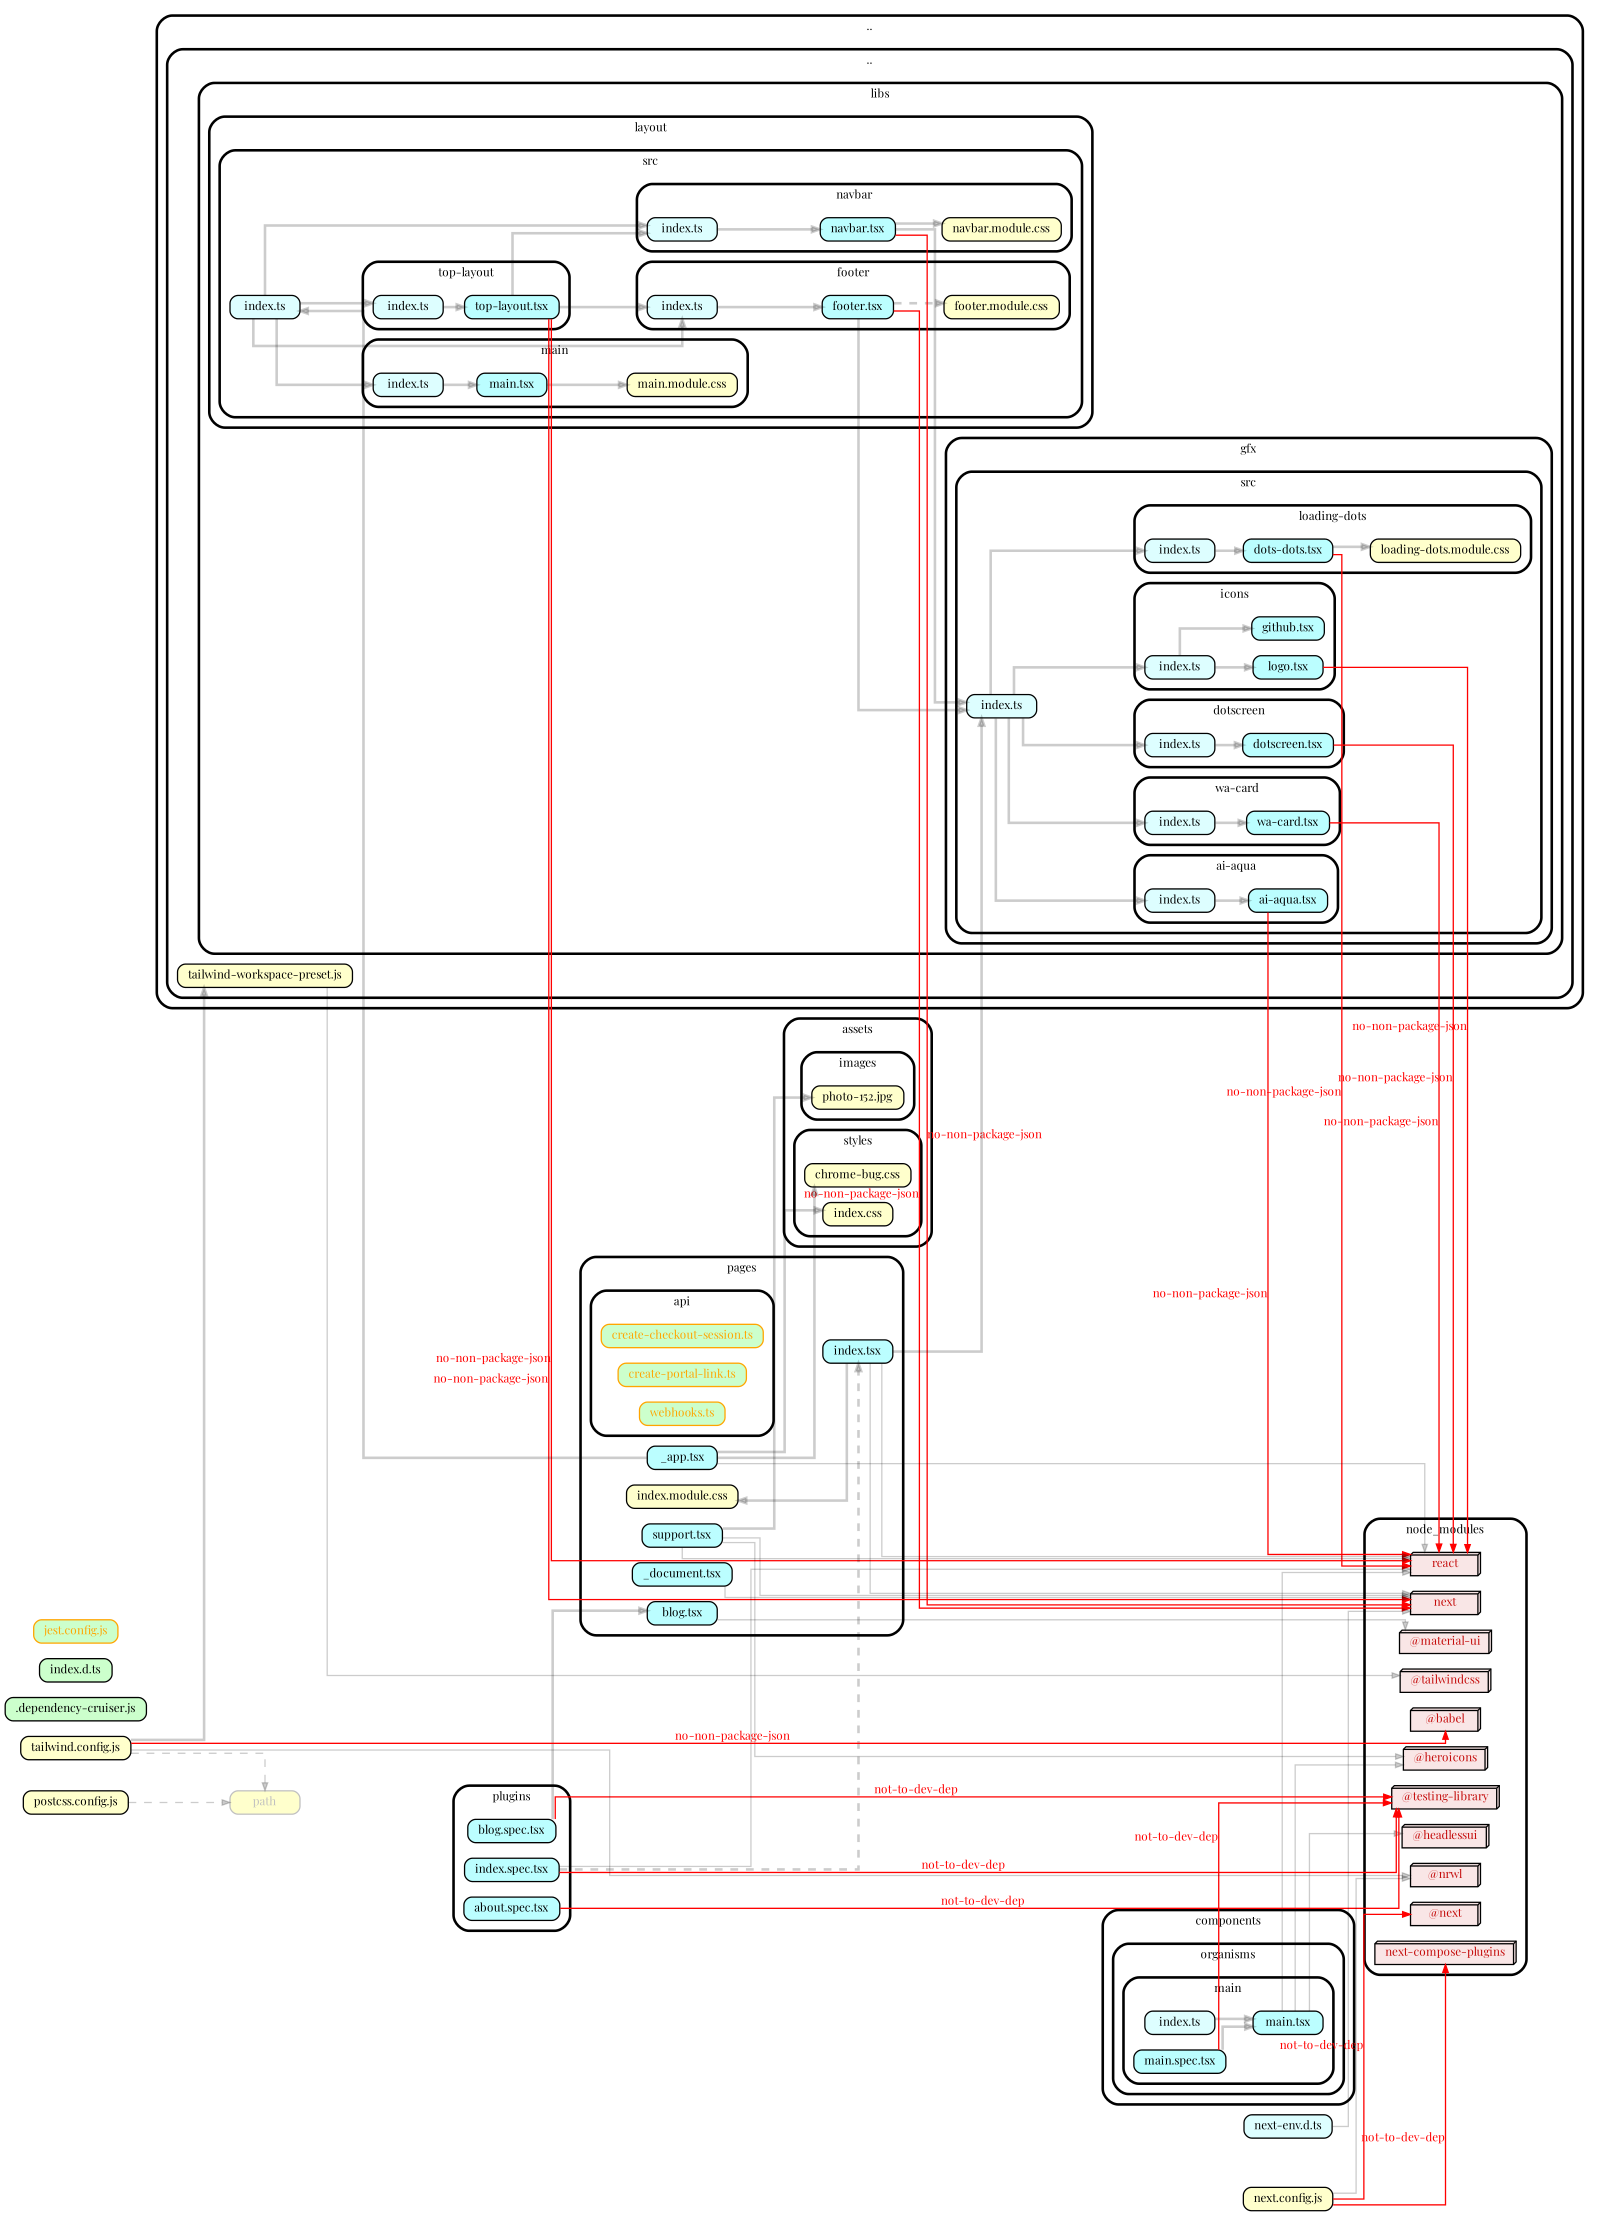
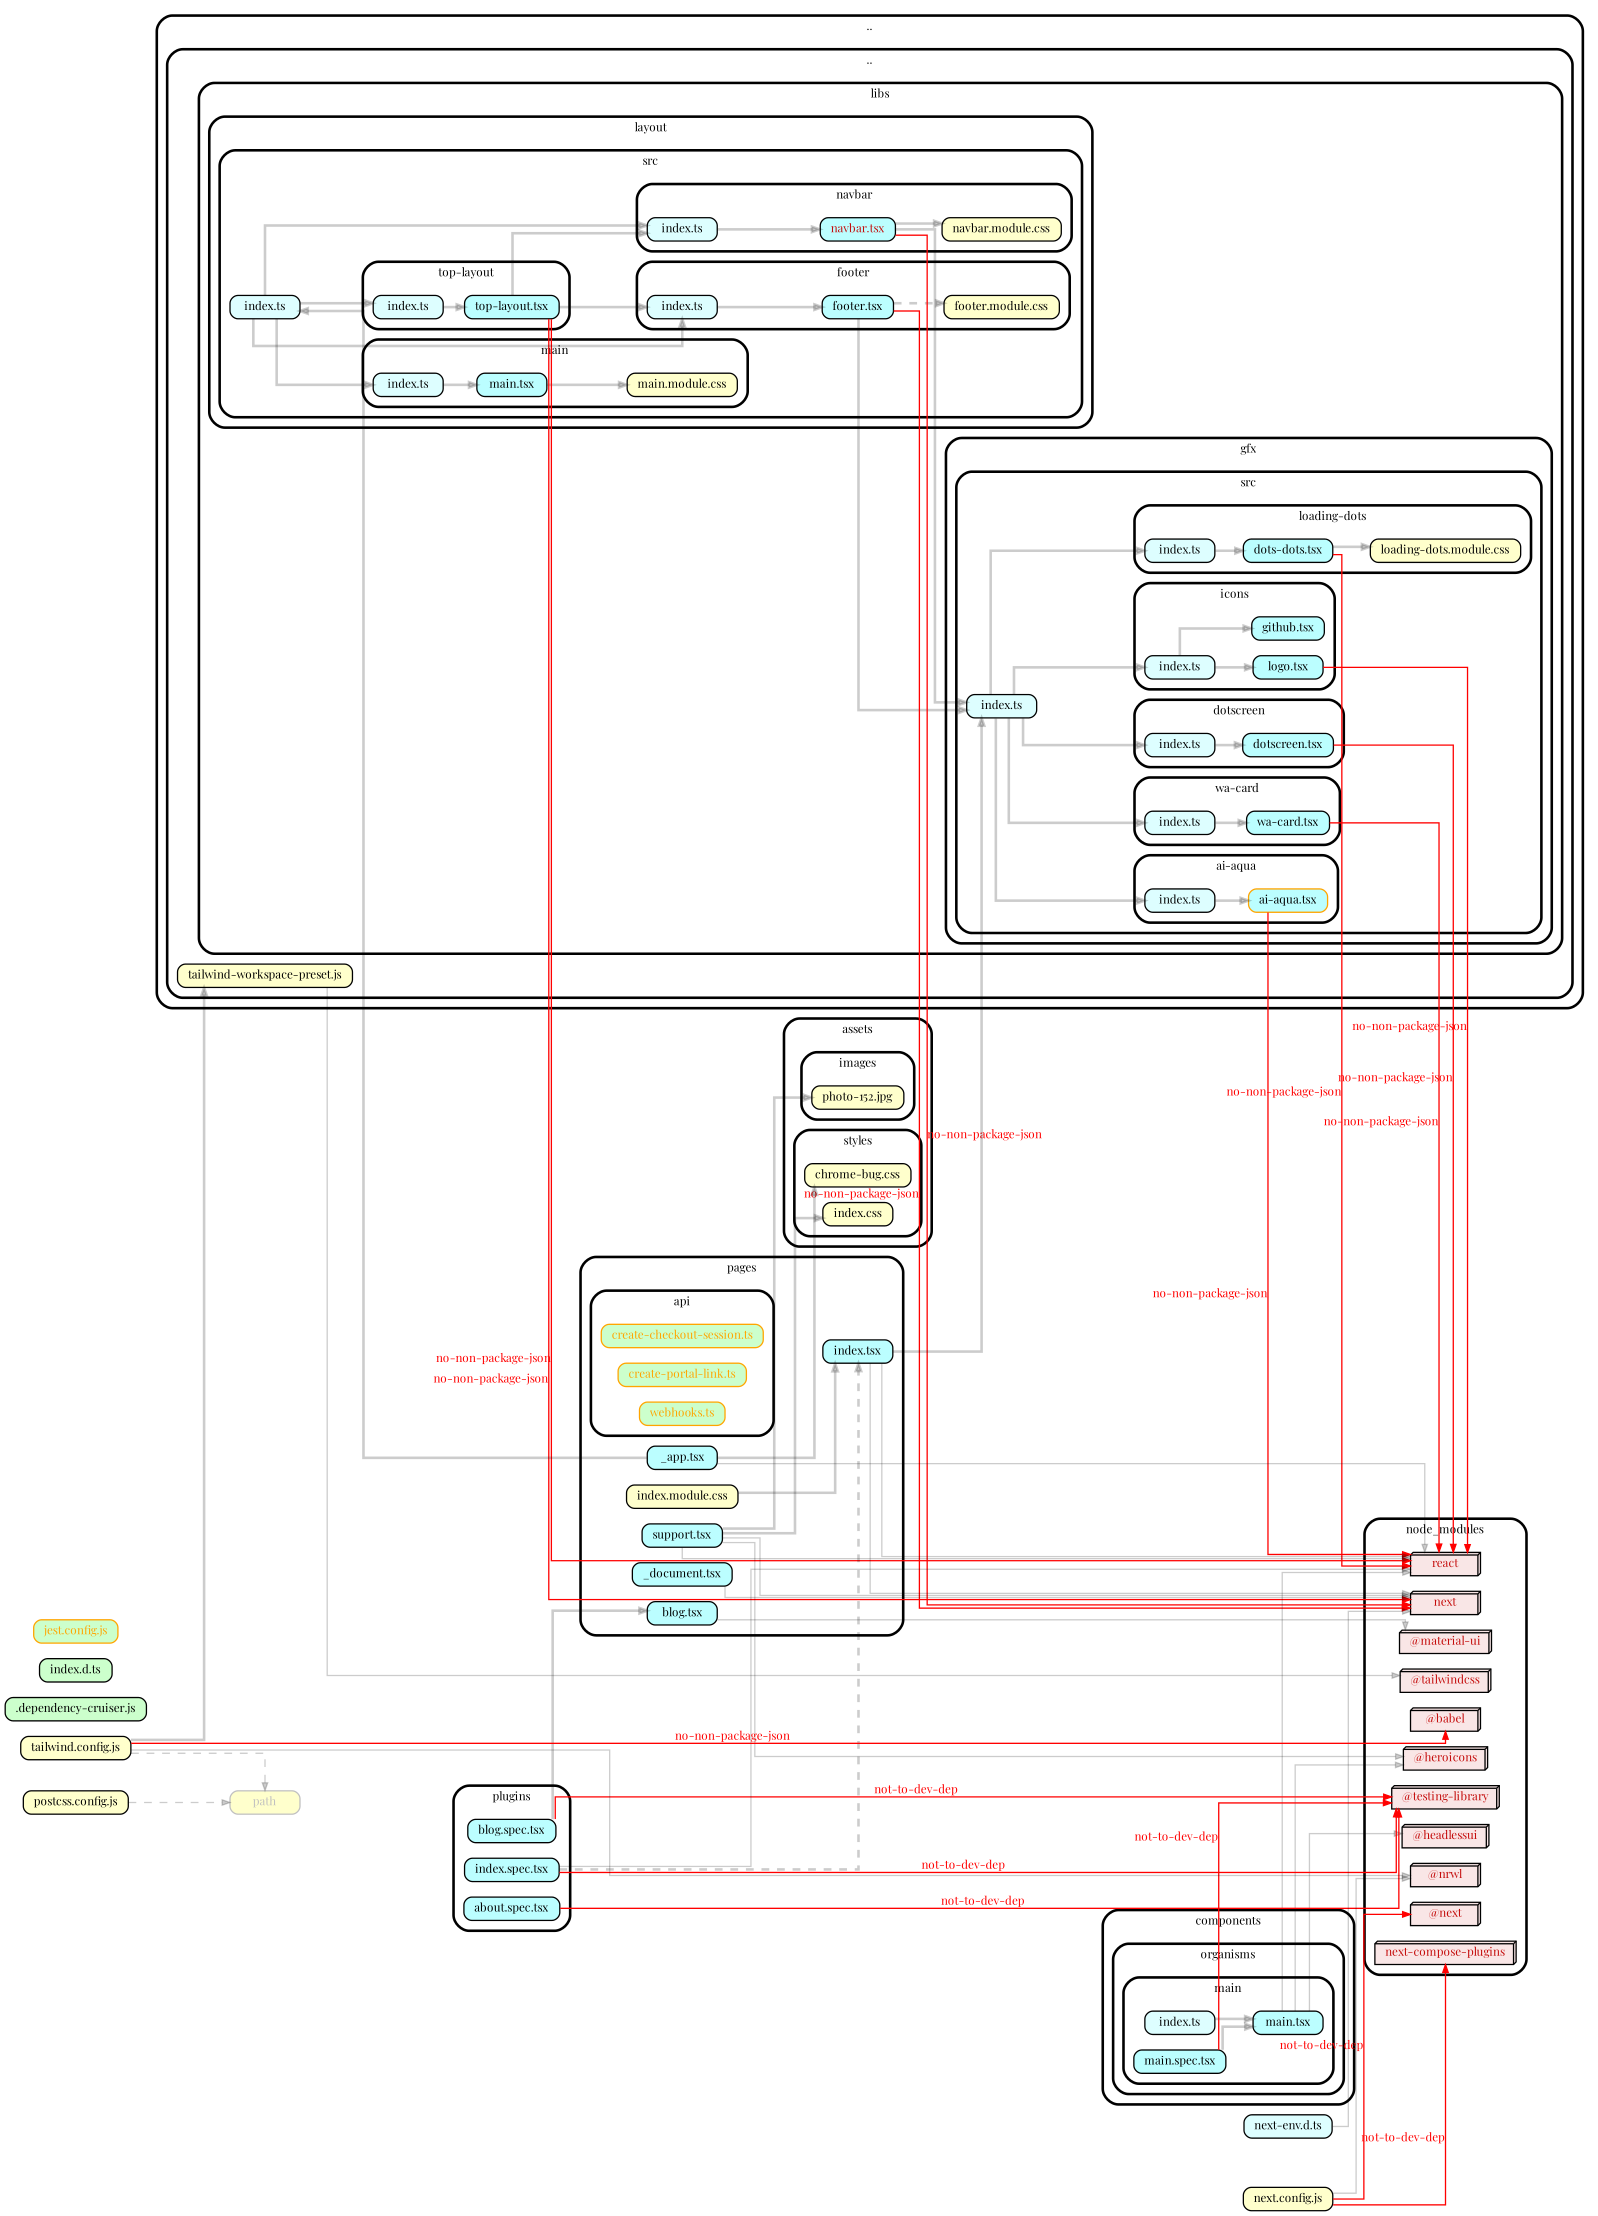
(858, 229) -> (858, 229)
(1288, 901) -> (1288, 901)
(785, 1350) -> (795, 1402)
(847, 1482) -> (835, 1481)
